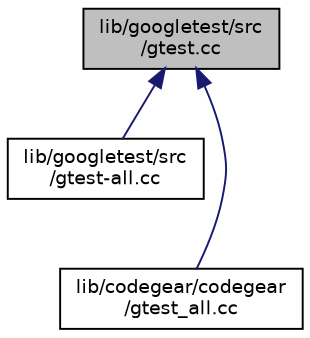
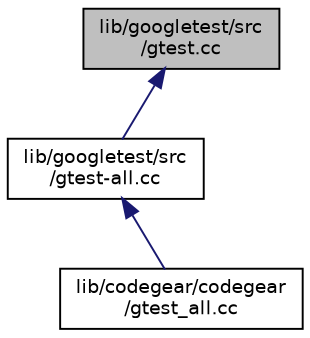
(225, 179) -> (149, 242)
